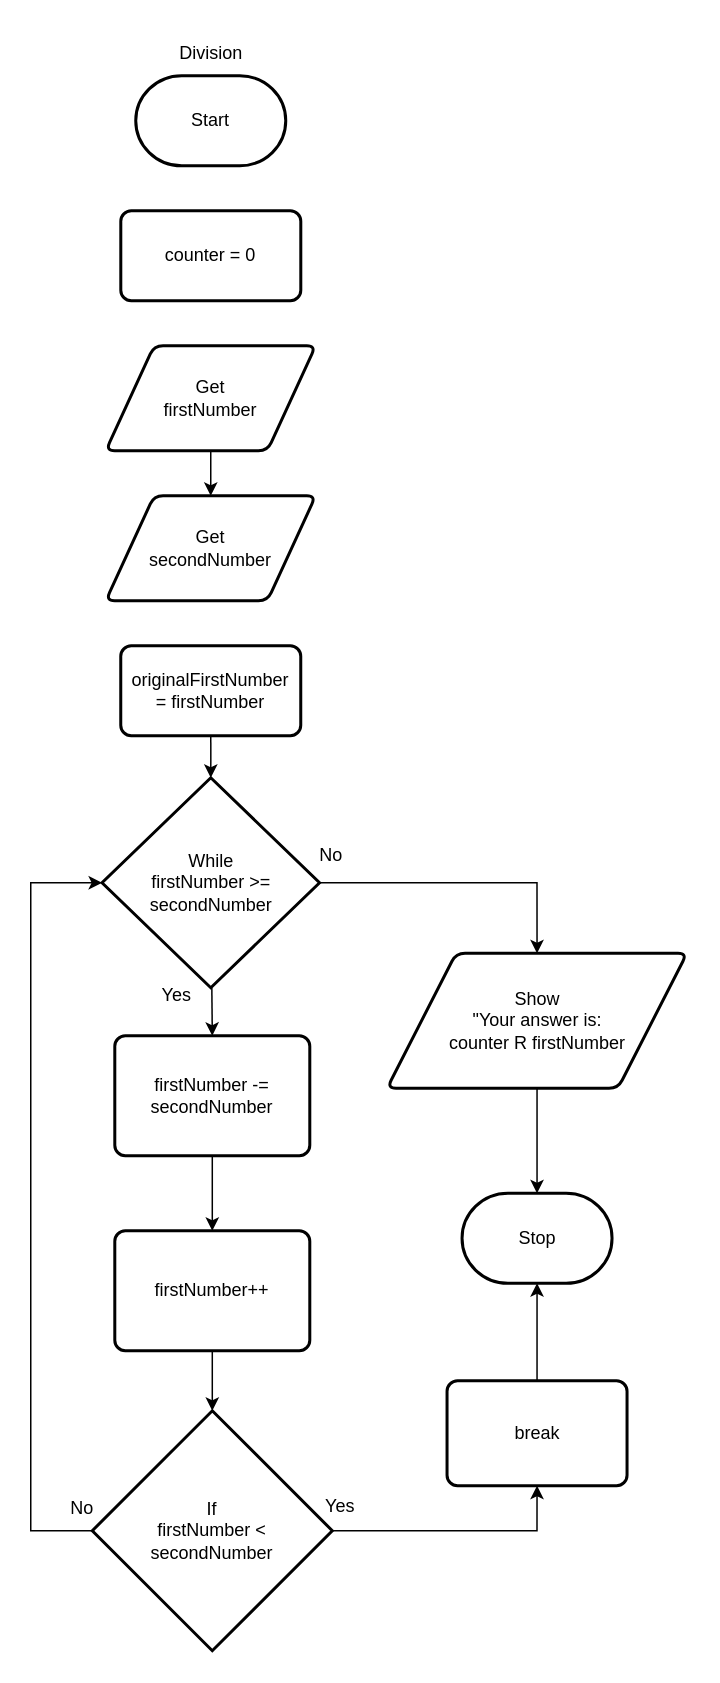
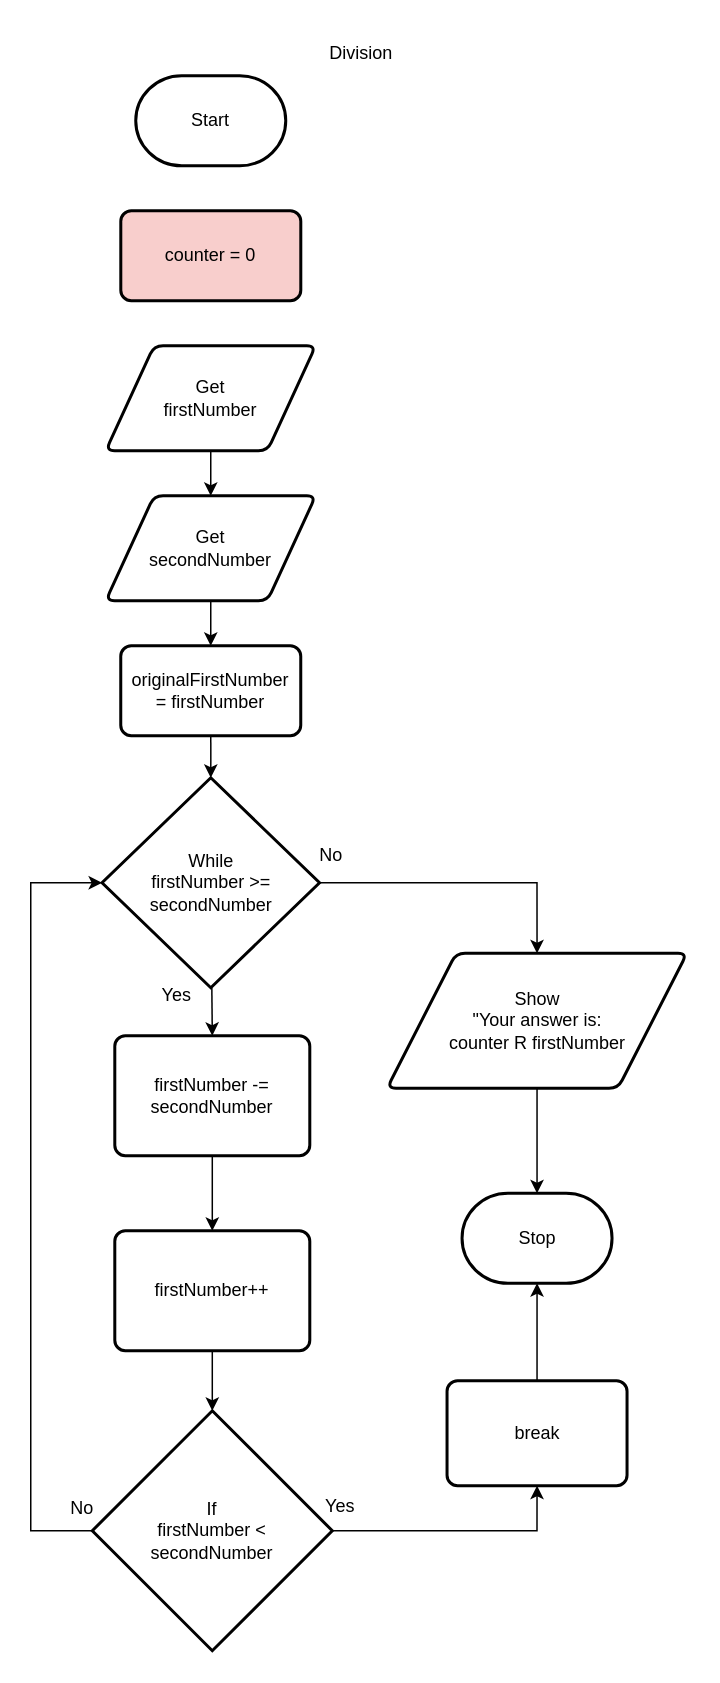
(211, 53) -> (361, 53)
(211, 256) -> (211, 256)
none -> (211, 618)
